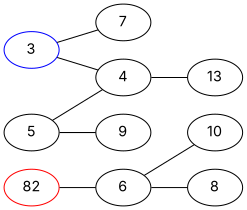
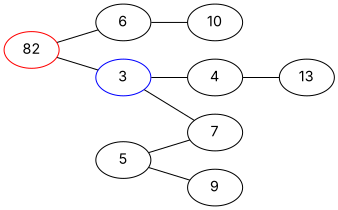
none -> (78, 64)
(78, 105) -> (169, 146)
(215, 188) -> none
